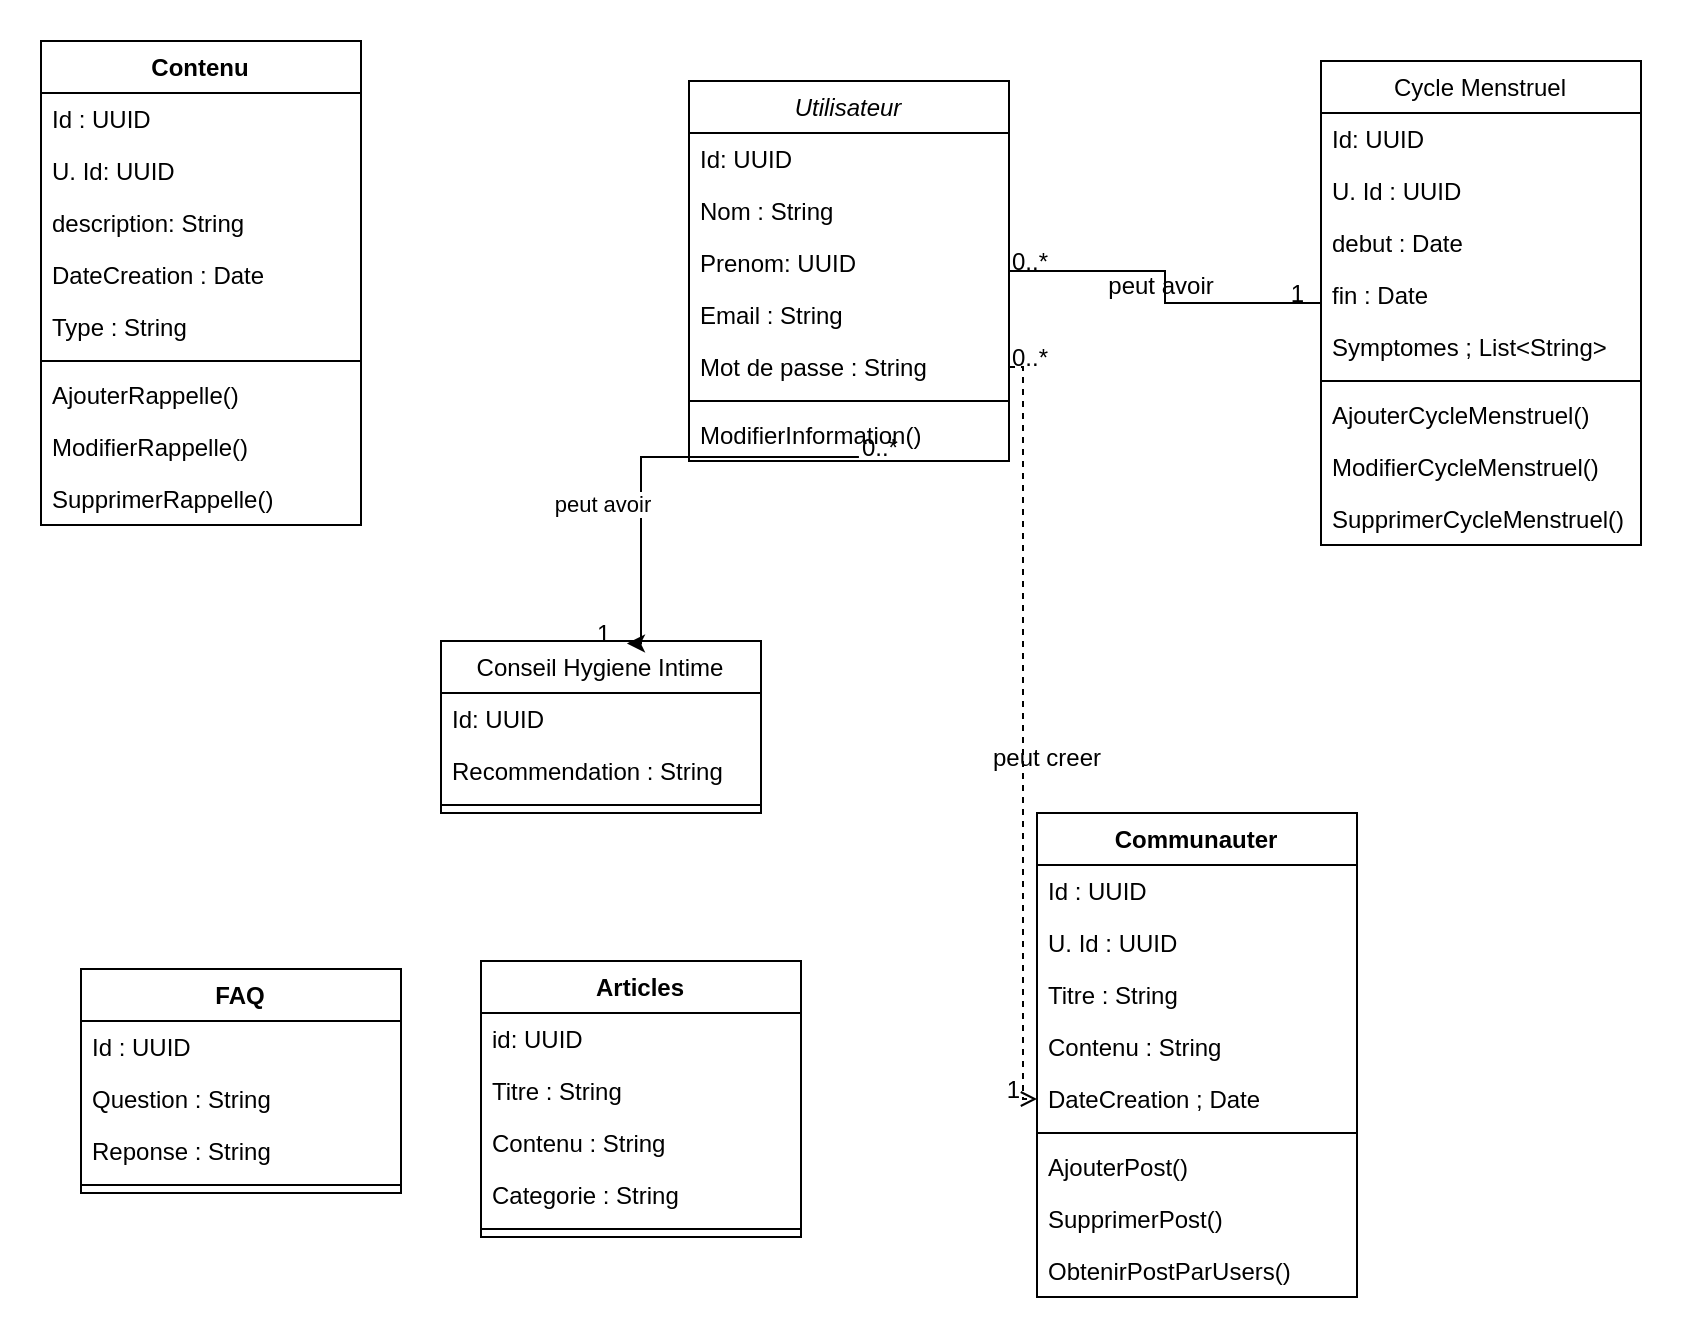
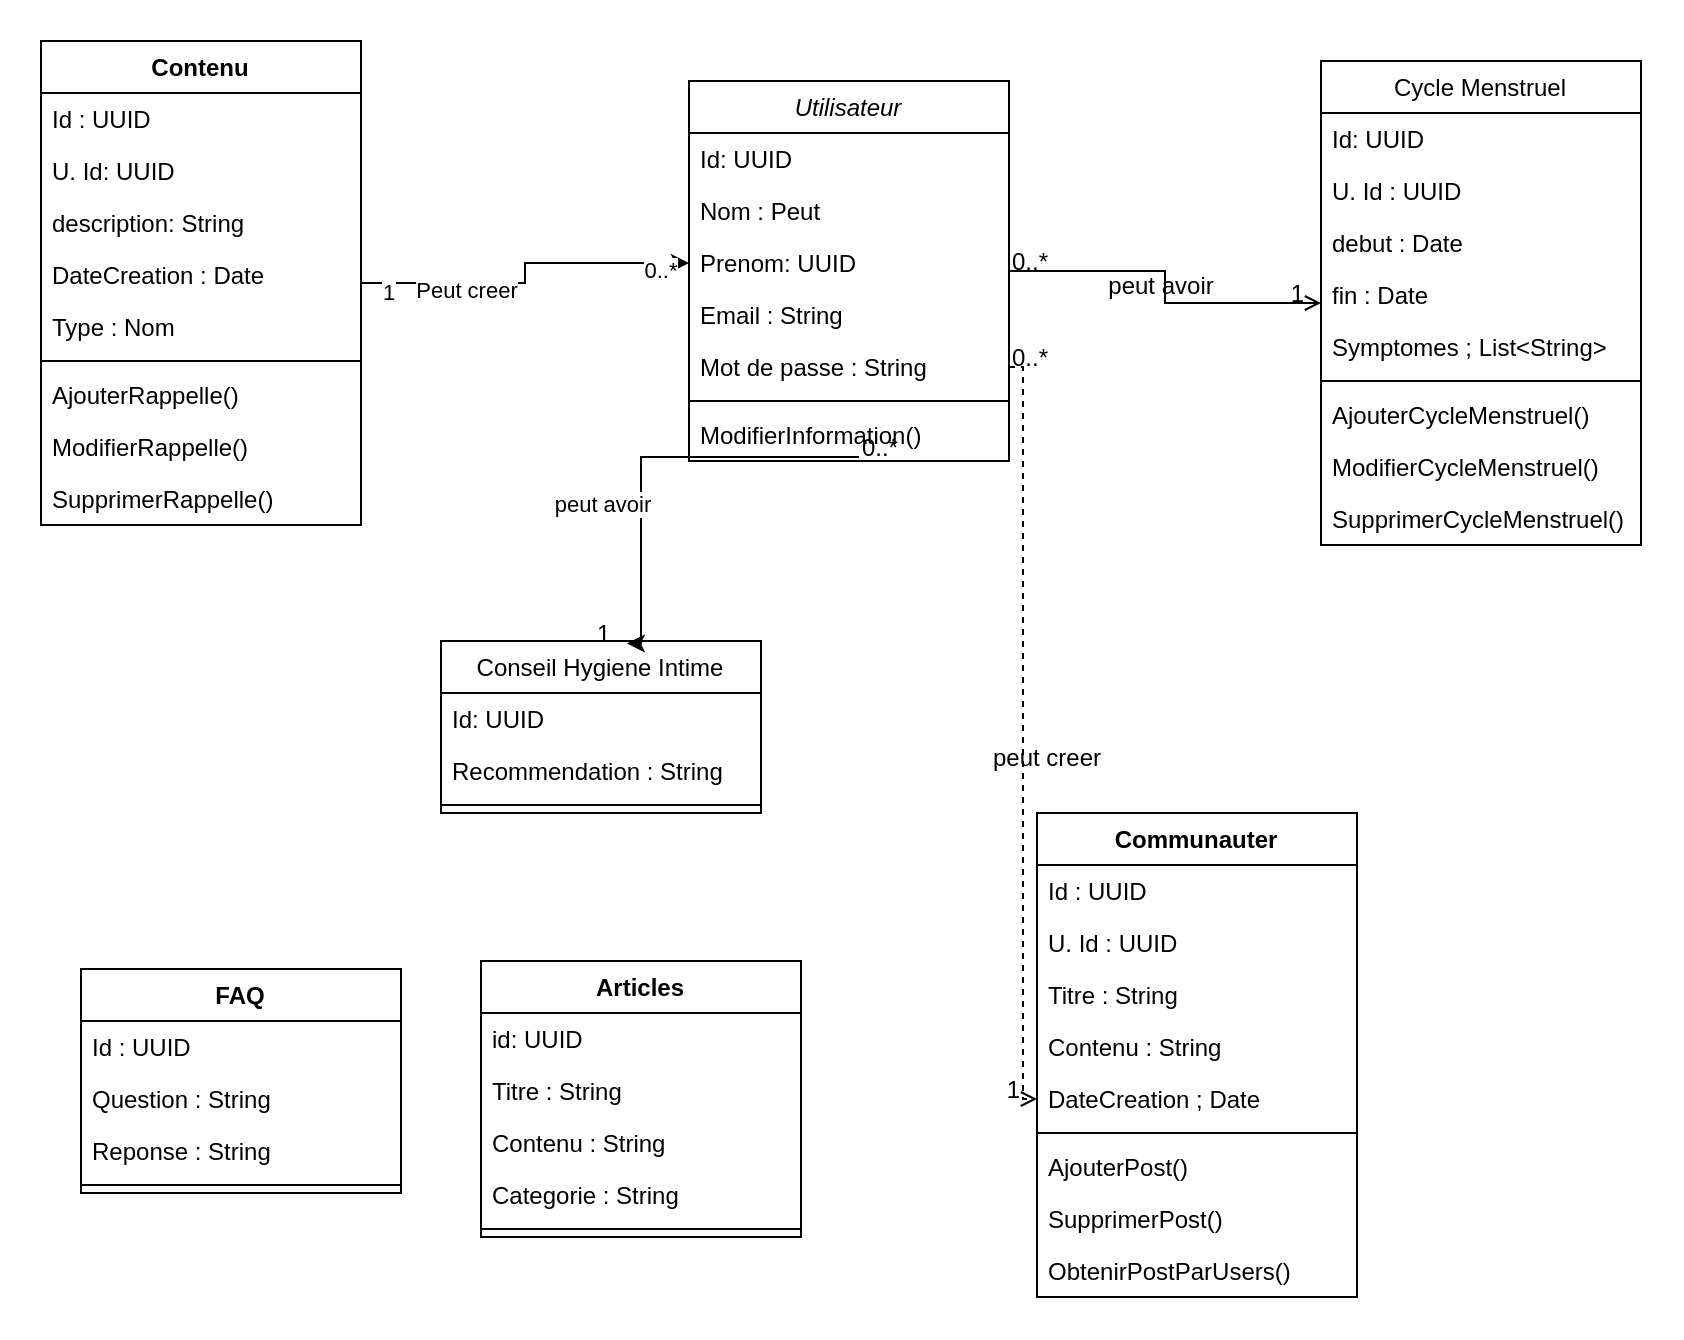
(768, 212) -> (758, 212)
none -> (576, 263)
(1313, 303) -> (1313, 303)
(128, 329) -> (111, 329)
